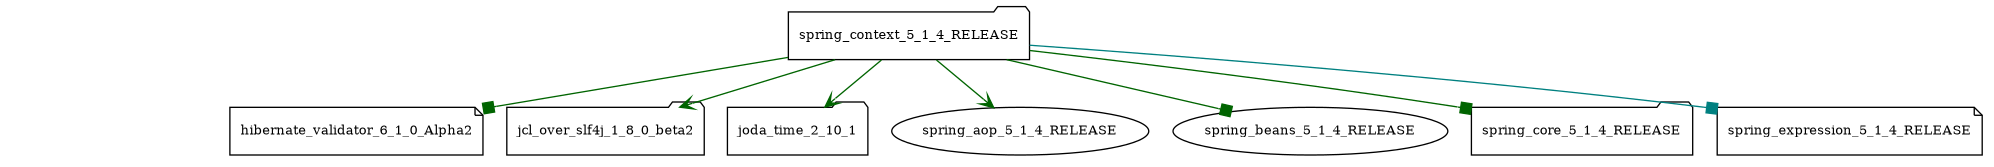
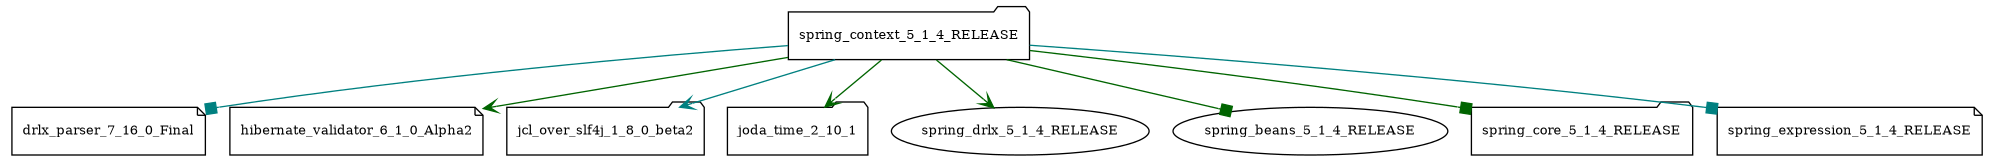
(764, 81) -> (764, 81)
(642, 82) -> (642, 82)
none -> (109, 131)
(1020, 131) -> (1020, 131)
